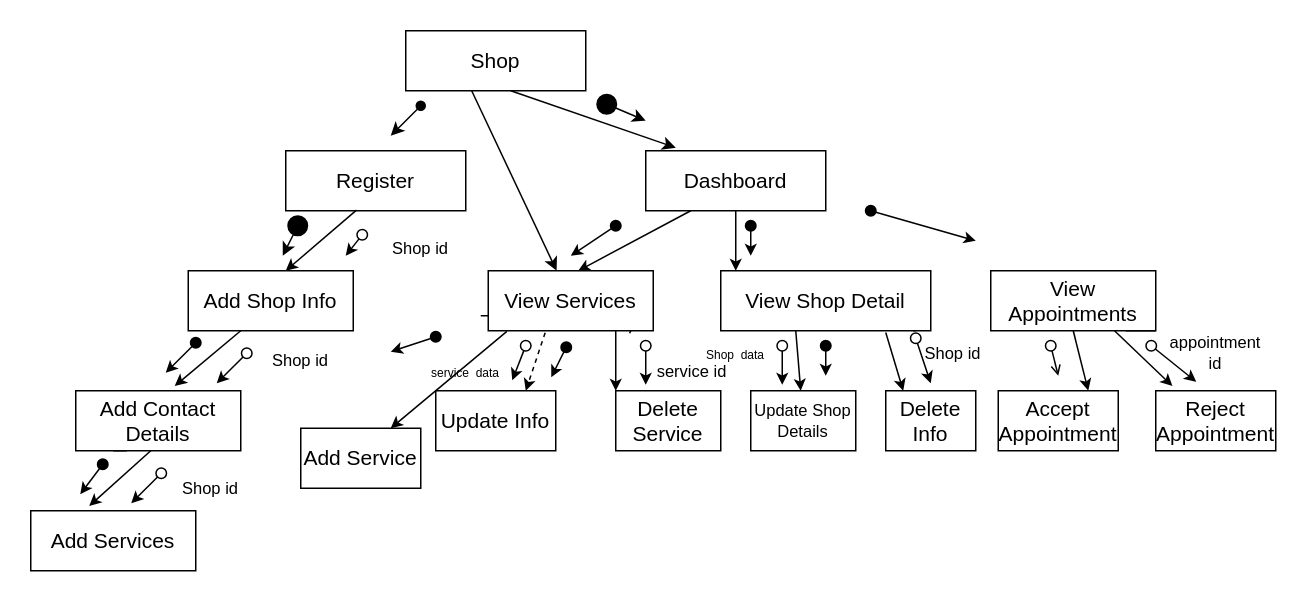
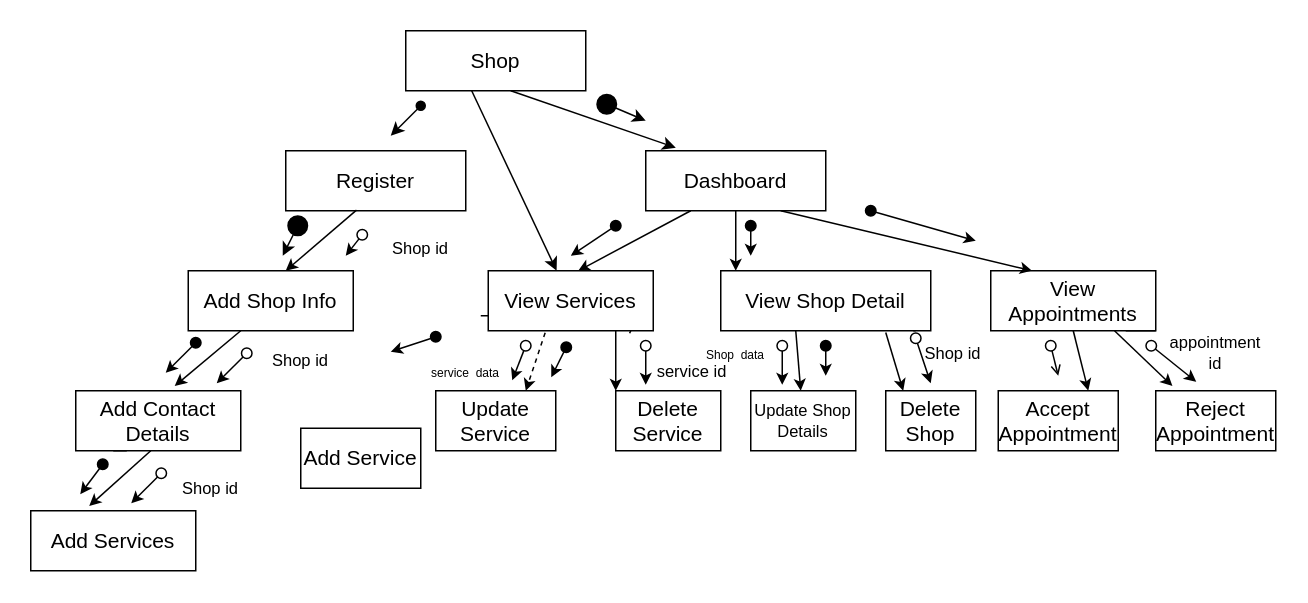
none -> (903, 240)
(452, 377) -> none
(496, 421) -> (496, 421)
(931, 421) -> (931, 421)
